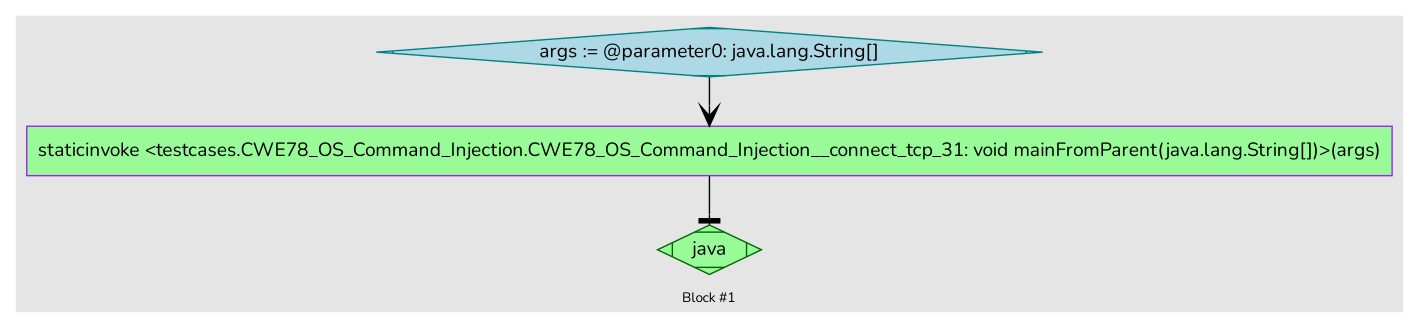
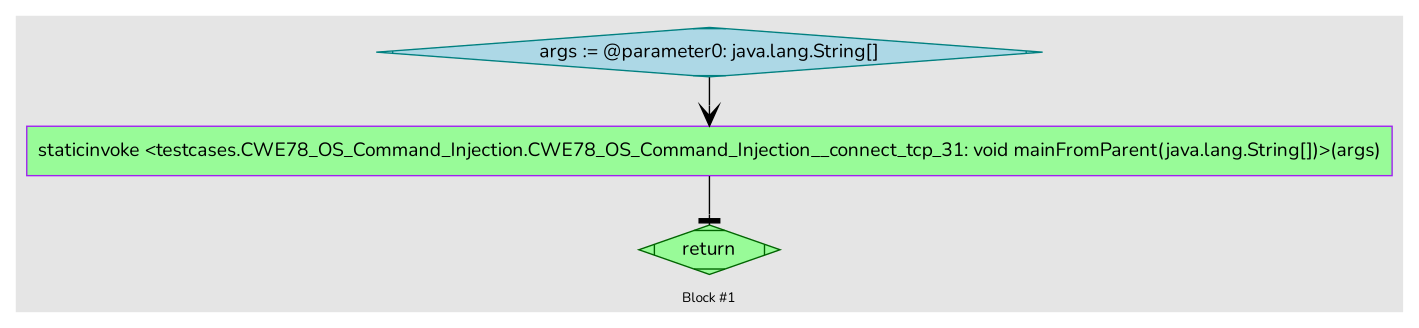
(709, 250) -> (709, 250)
